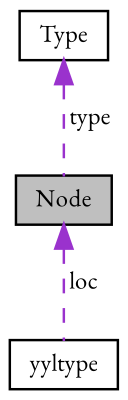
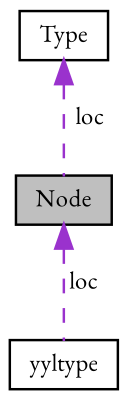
(87, 118) -> (87, 118)
